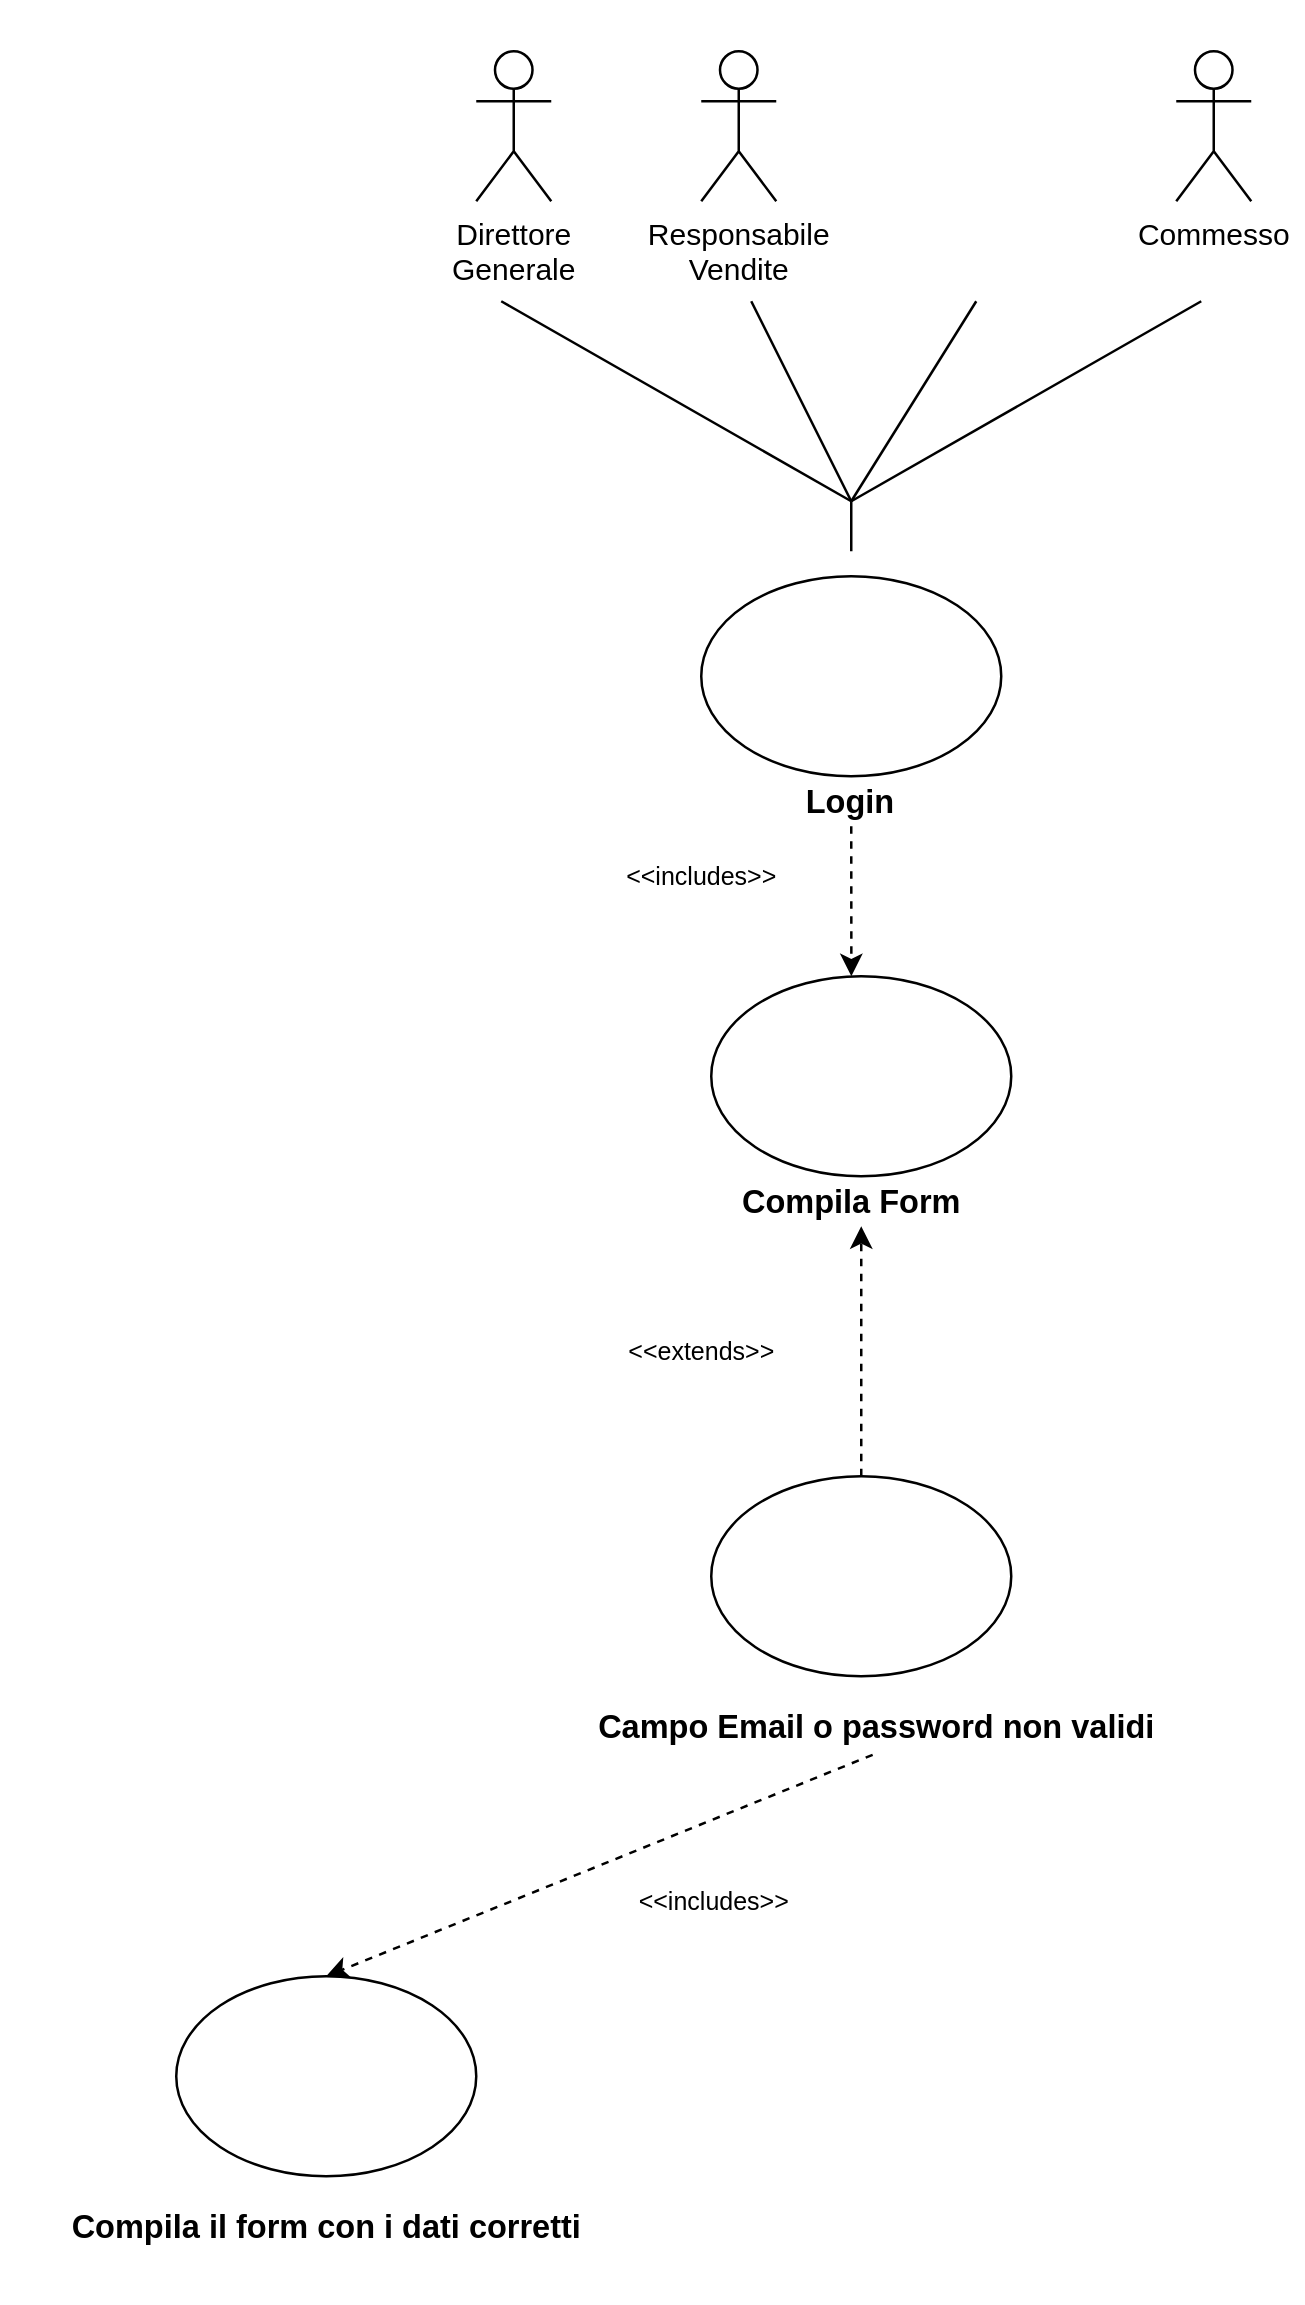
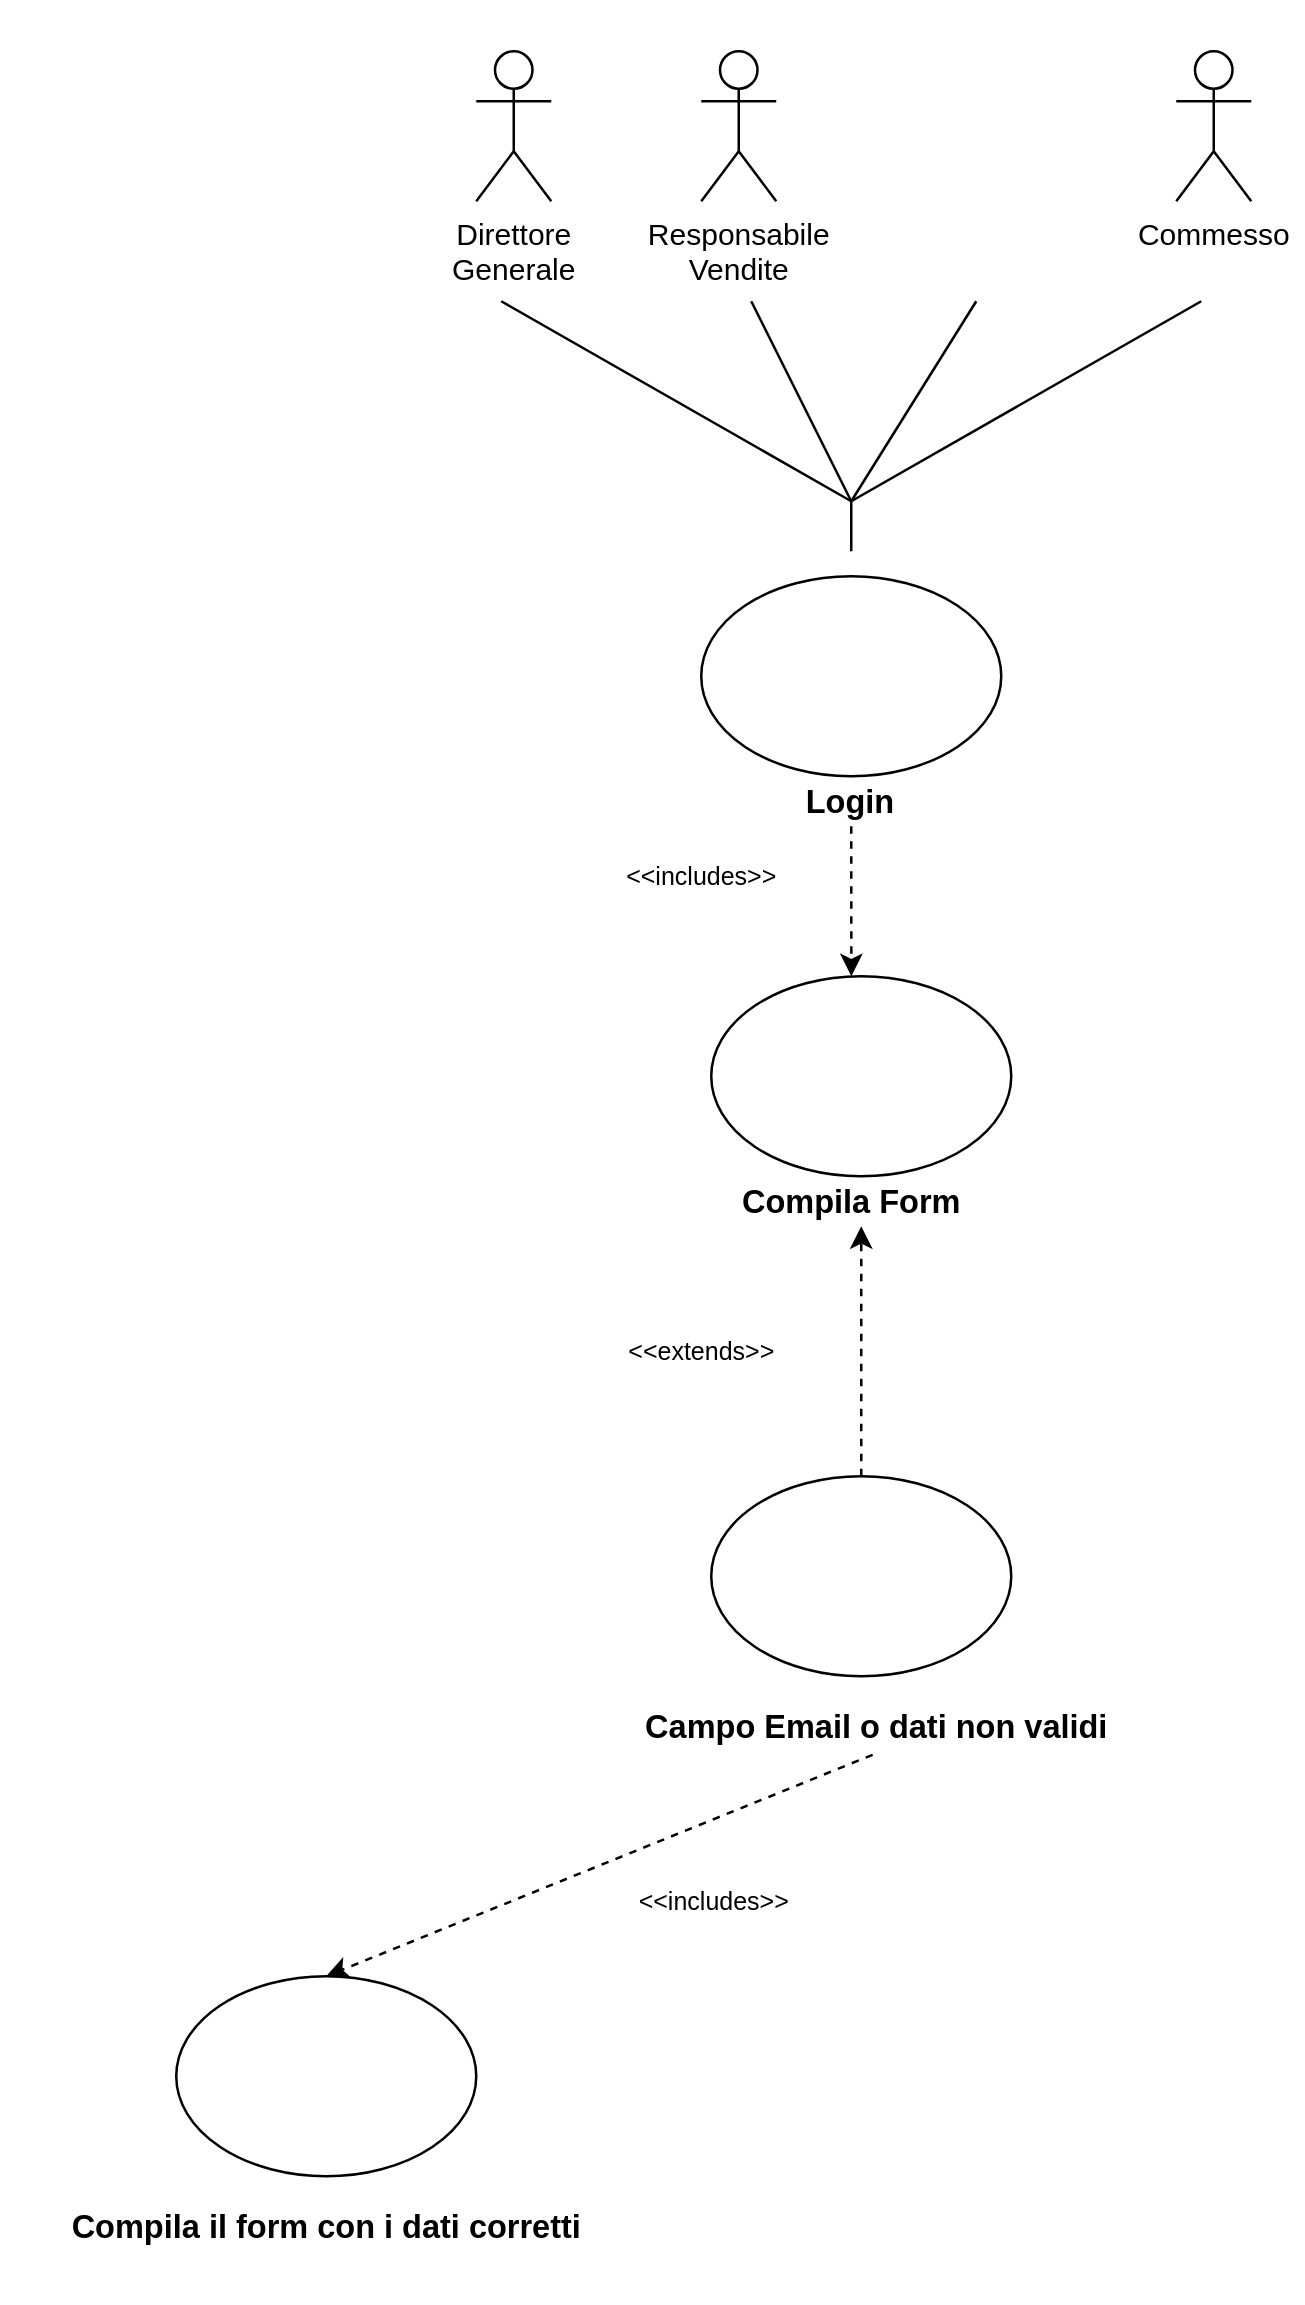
(878, 1726) -> (878, 1726)
